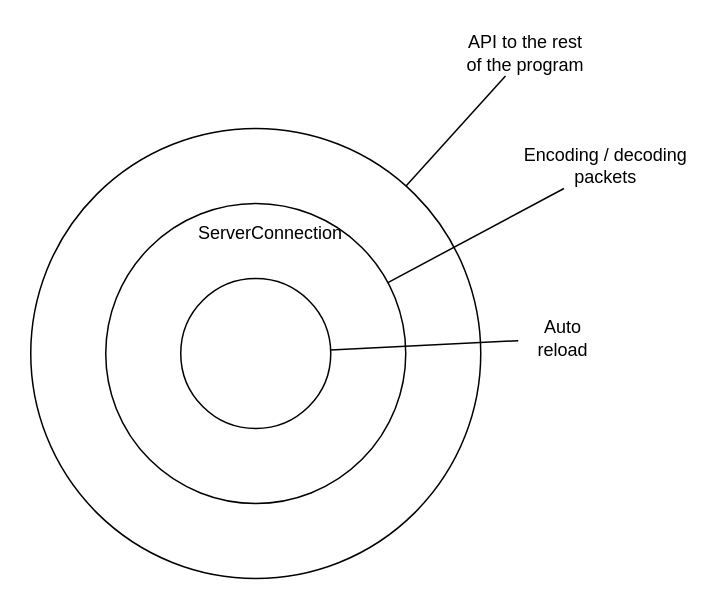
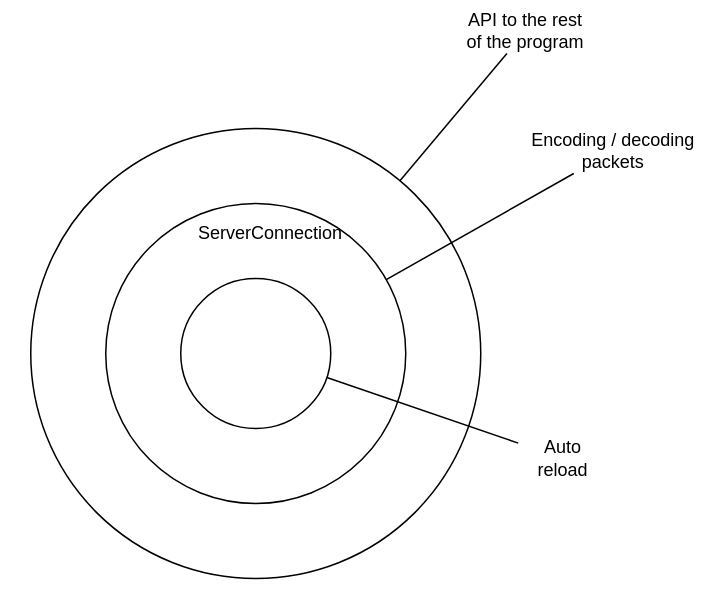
(526, 53) -> (526, 31)
(606, 166) -> (614, 151)
(563, 338) -> (563, 458)
